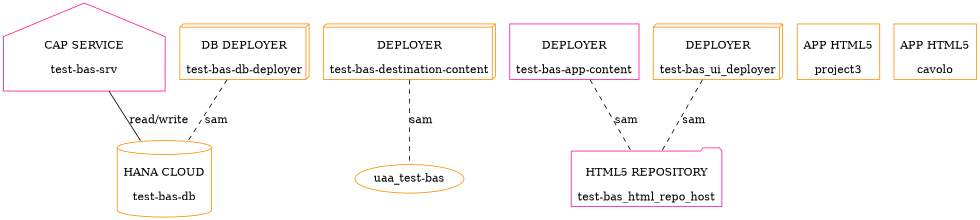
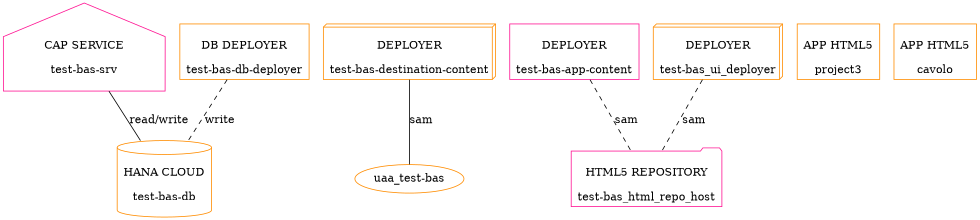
(244, 52) -> (244, 52)
(217, 120) -> (220, 120)
(409, 122) -> (409, 122)
